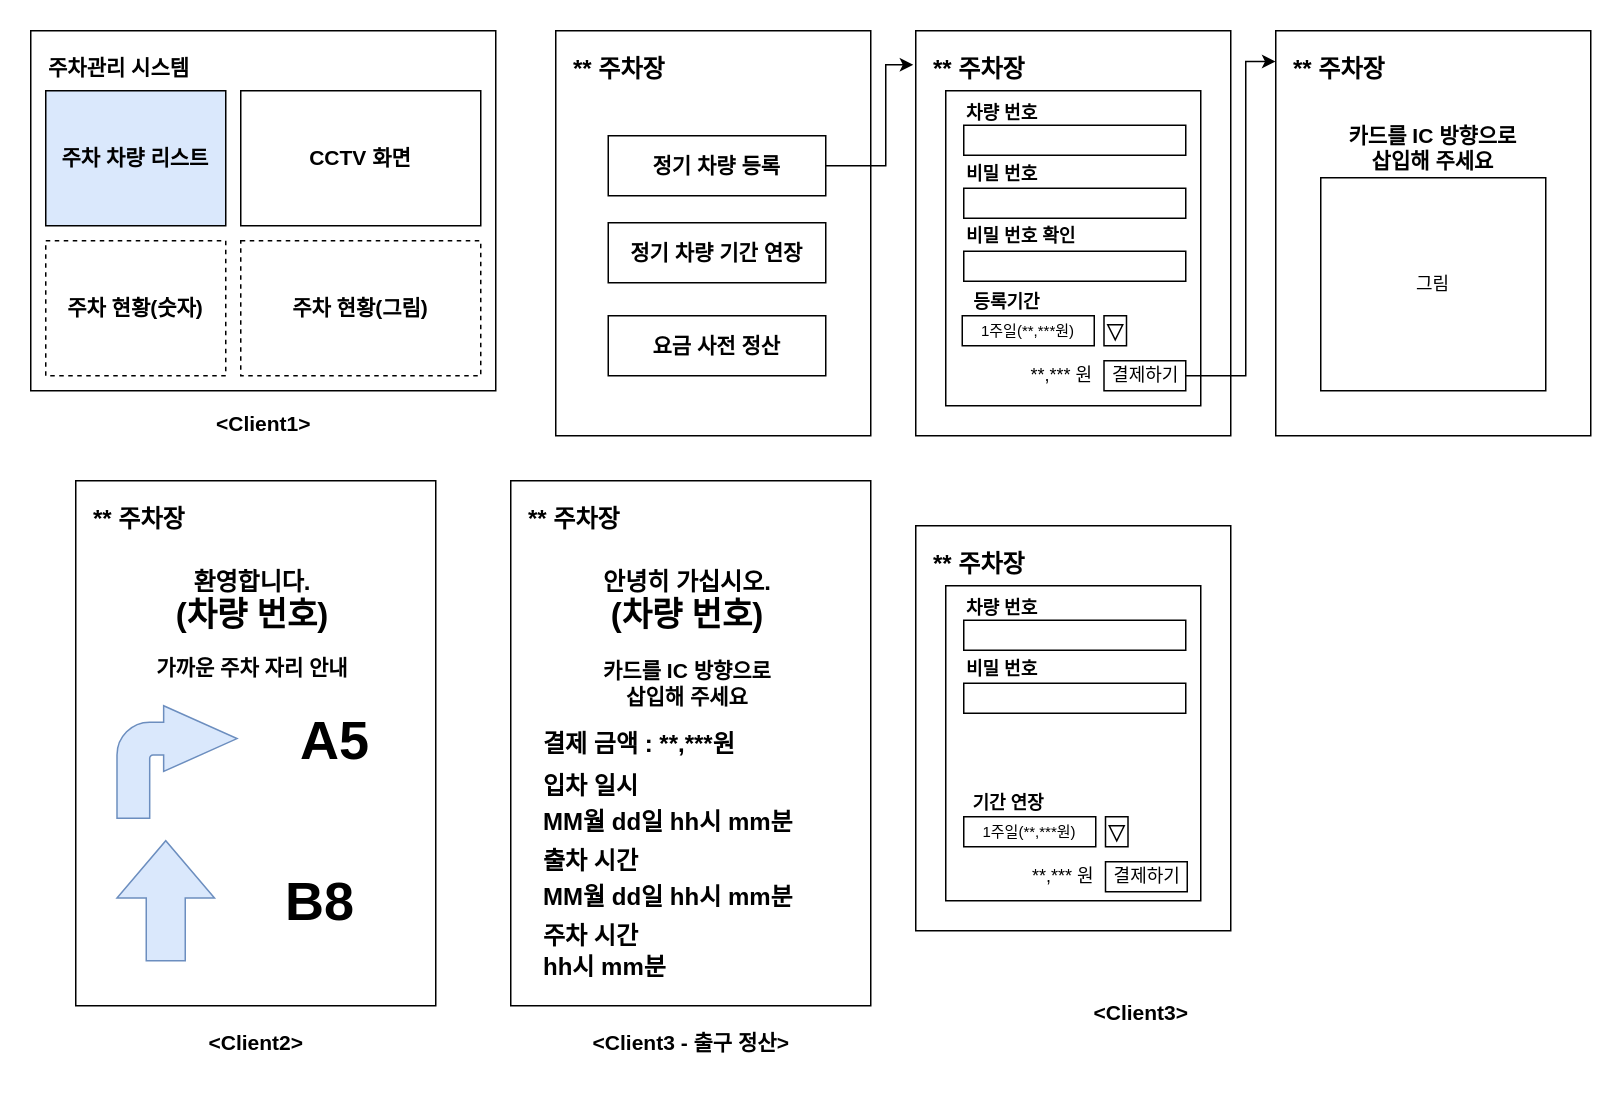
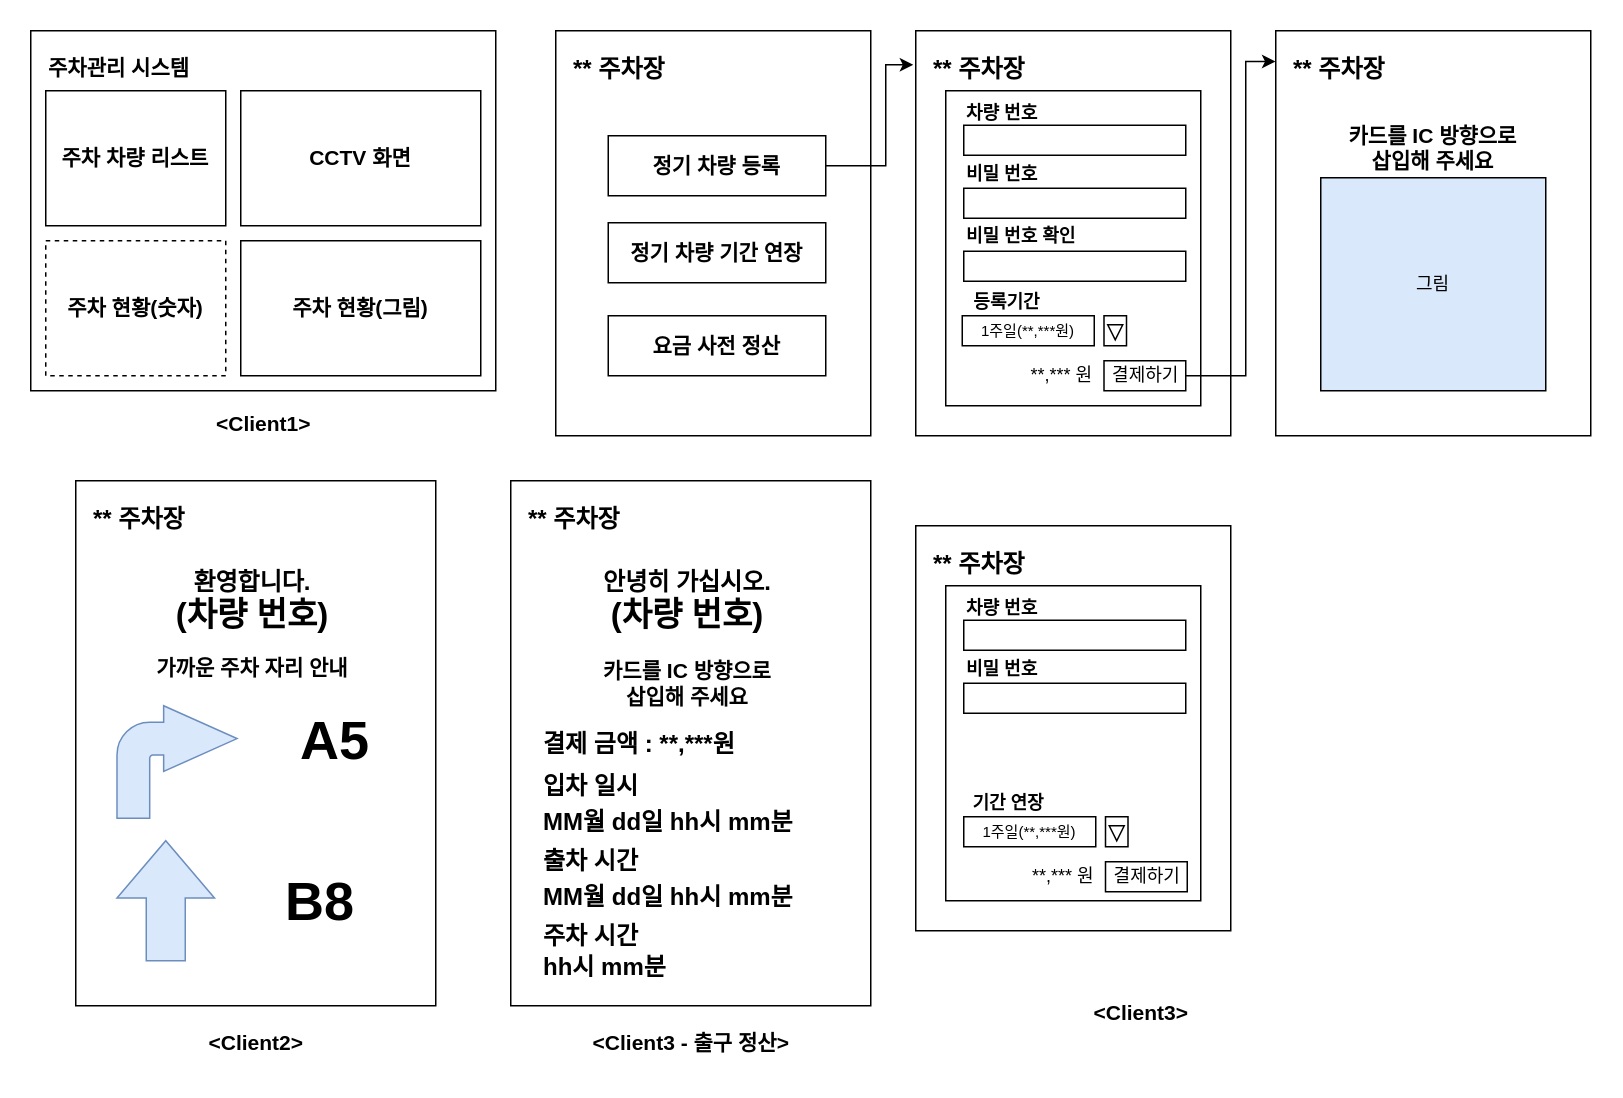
(136, 158) -> (136, 158)
(1433, 284) -> (1433, 284)
(361, 308) -> (361, 308)
